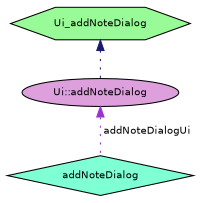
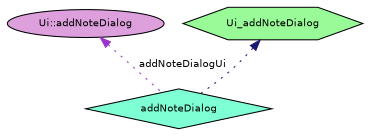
(100, 64) -> (228, 72)
